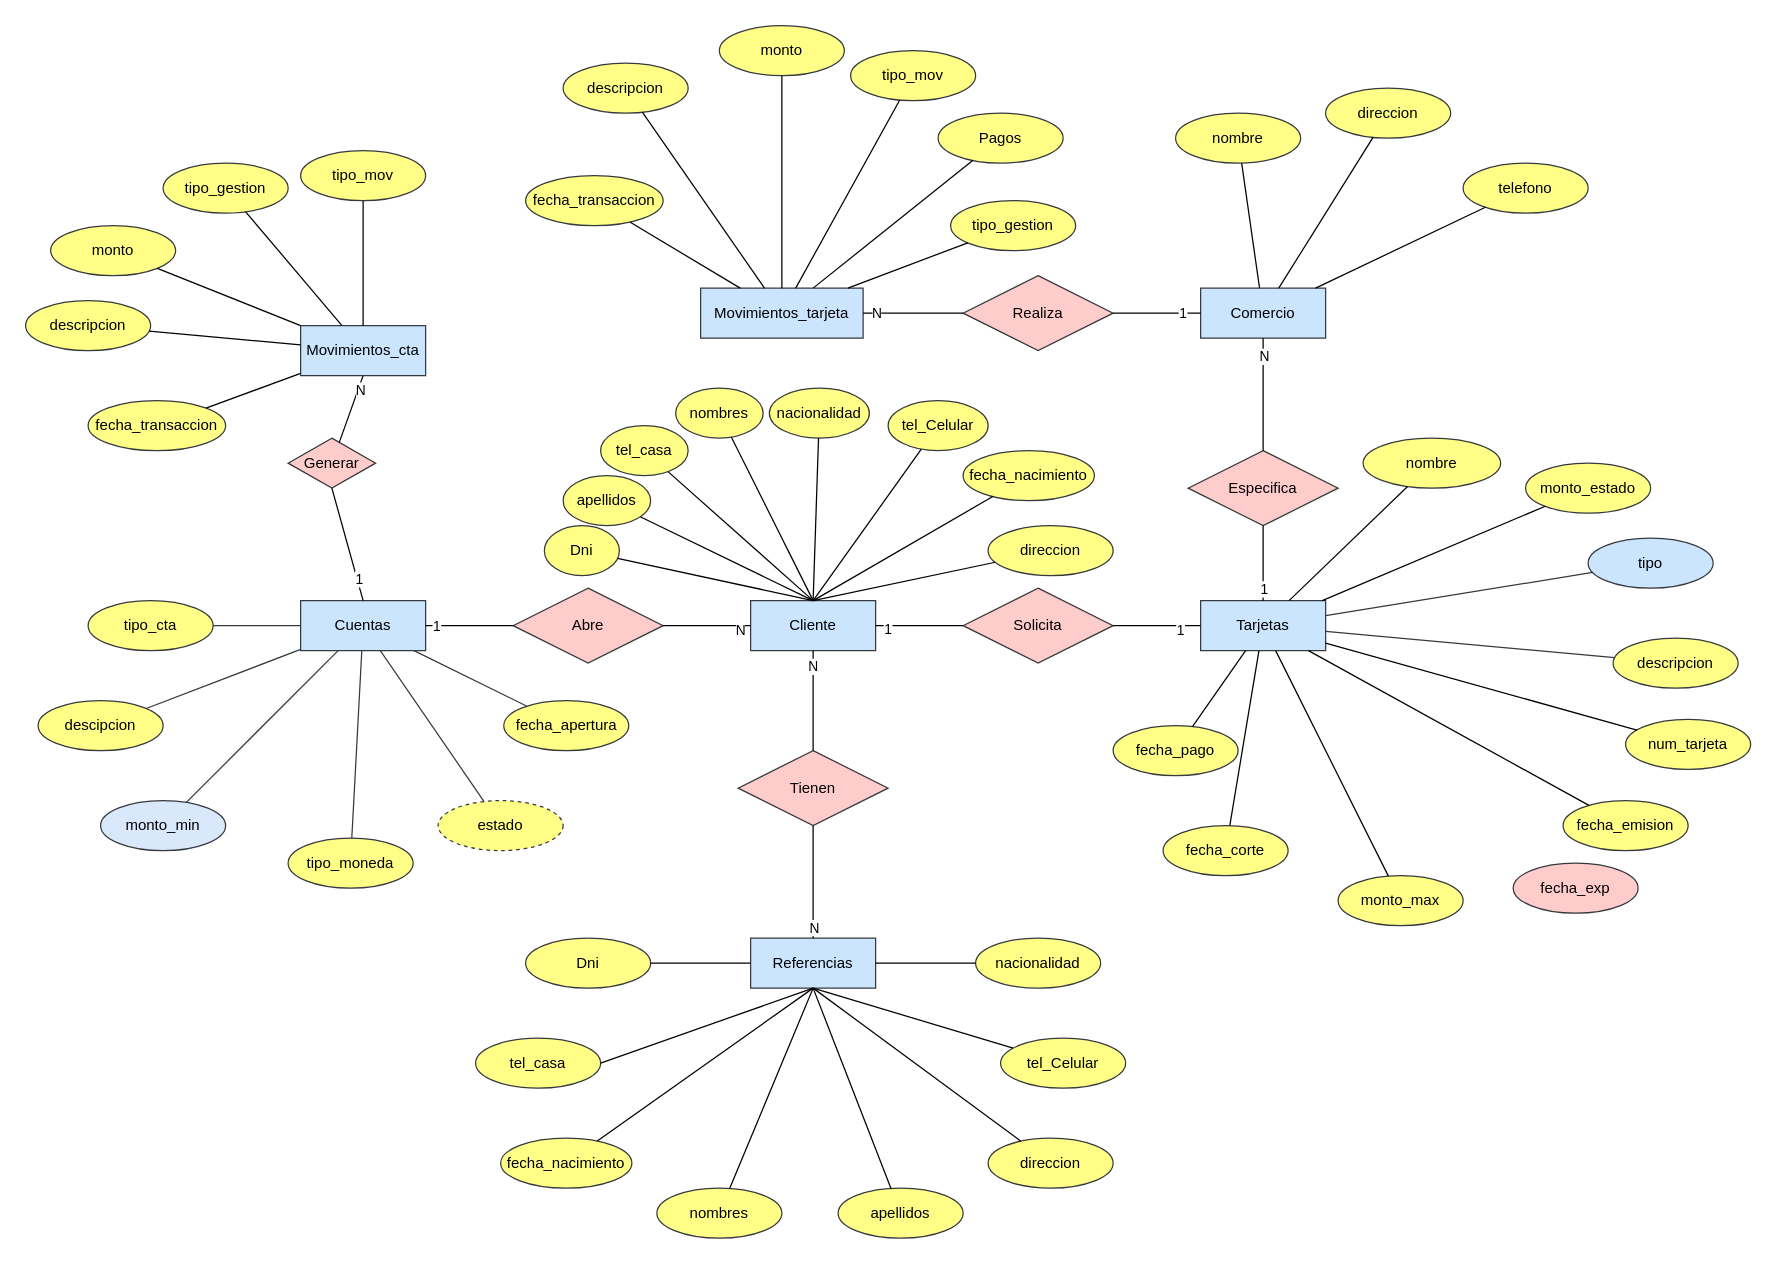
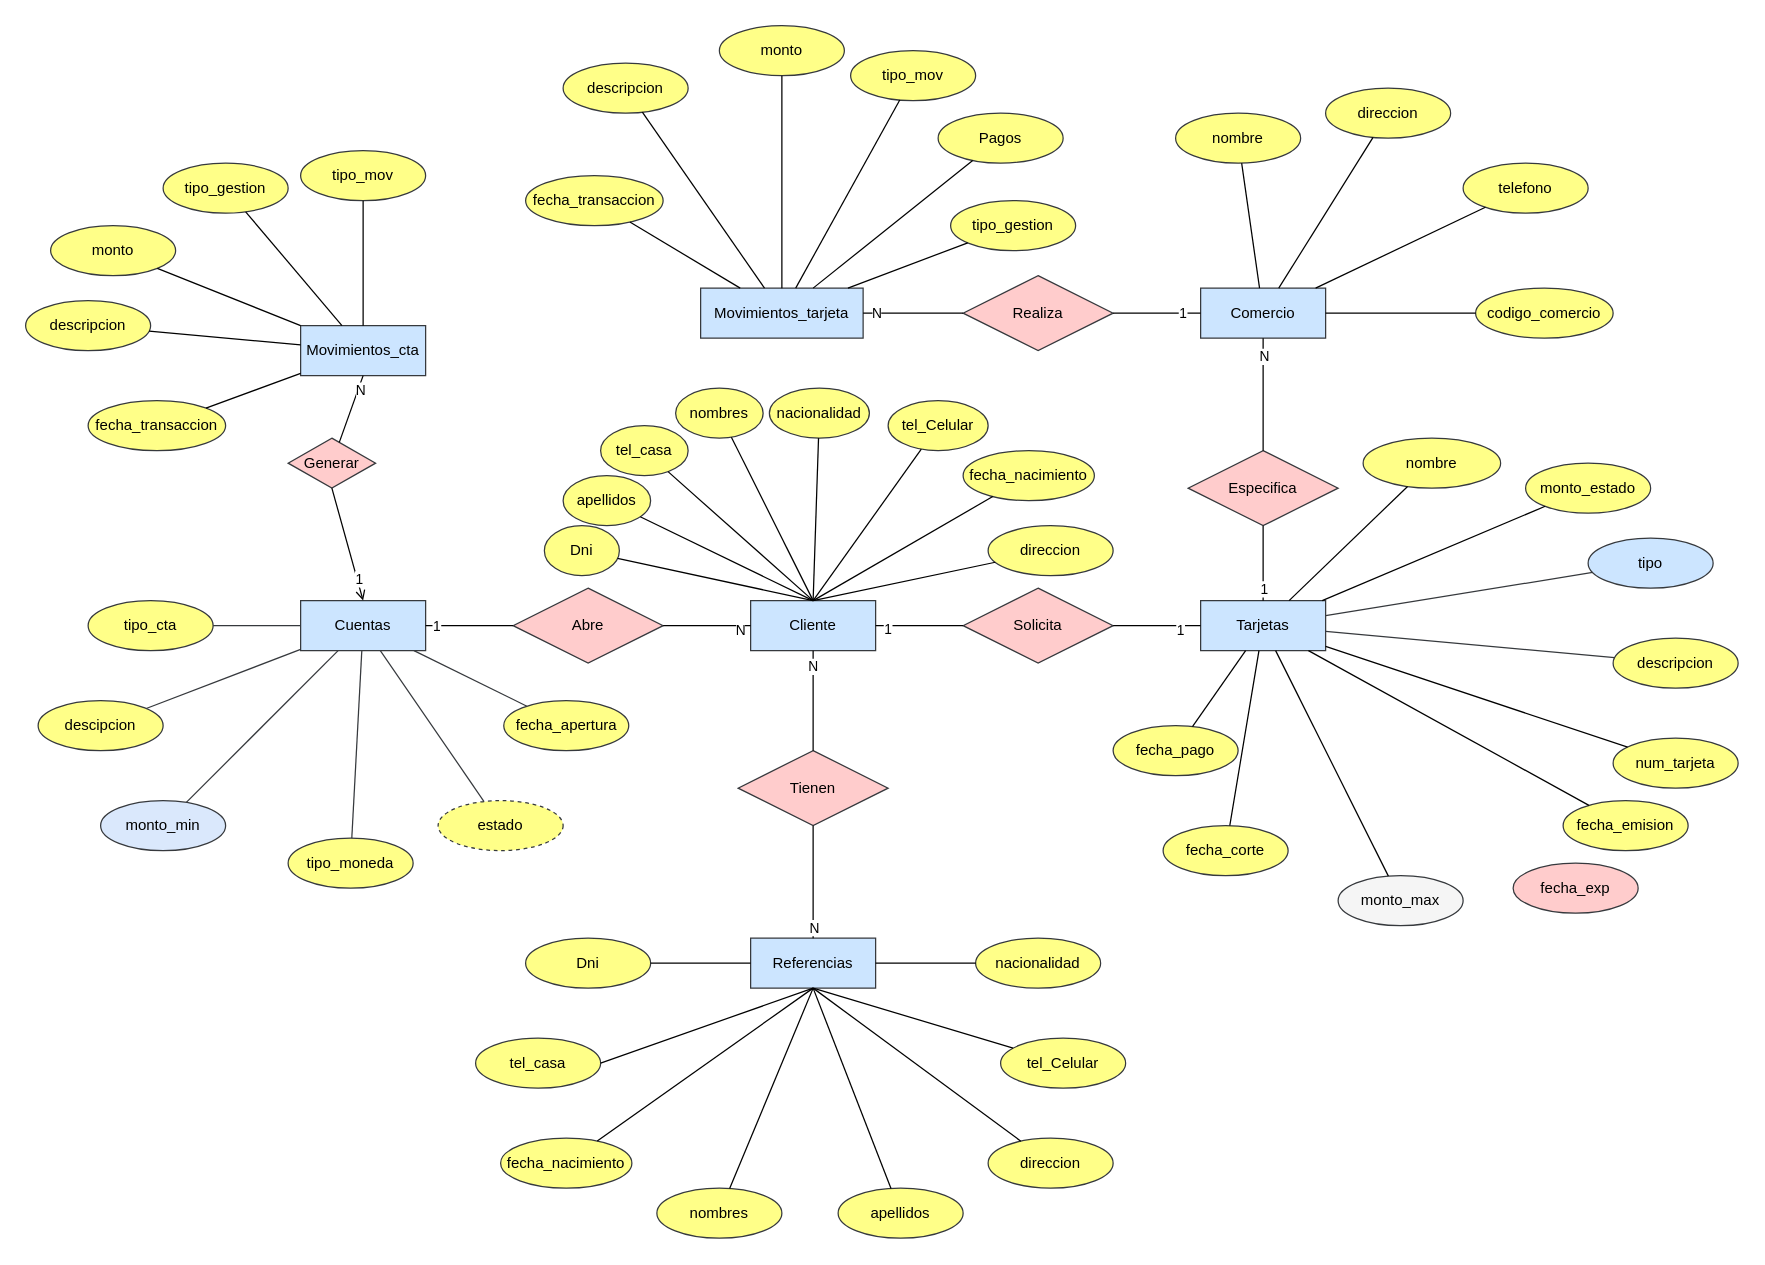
none -> (1401, 313)
none -> (1544, 313)
(362, 596) -> (362, 595)
(1688, 744) -> (1676, 763)
(1401, 901) -> (1401, 901)
